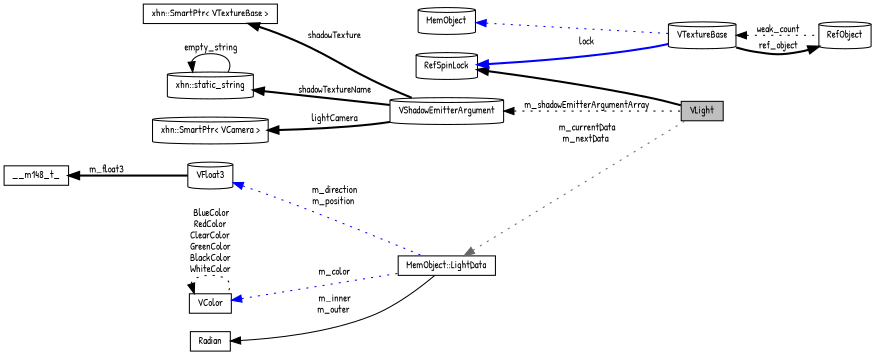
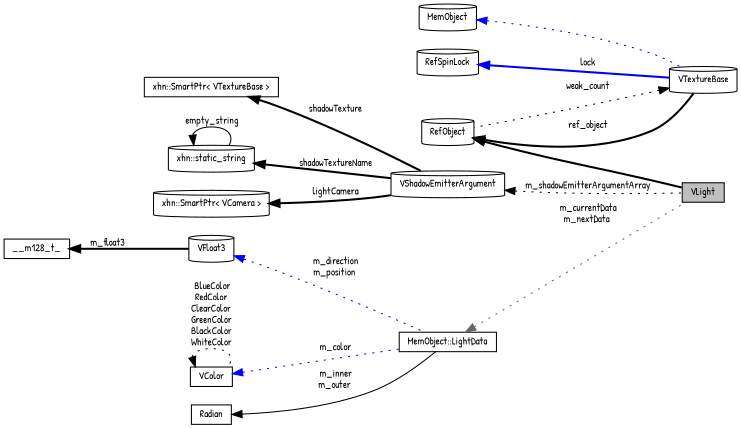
(585, 86) -> (583, 165)
(36, 176) -> (37, 249)
